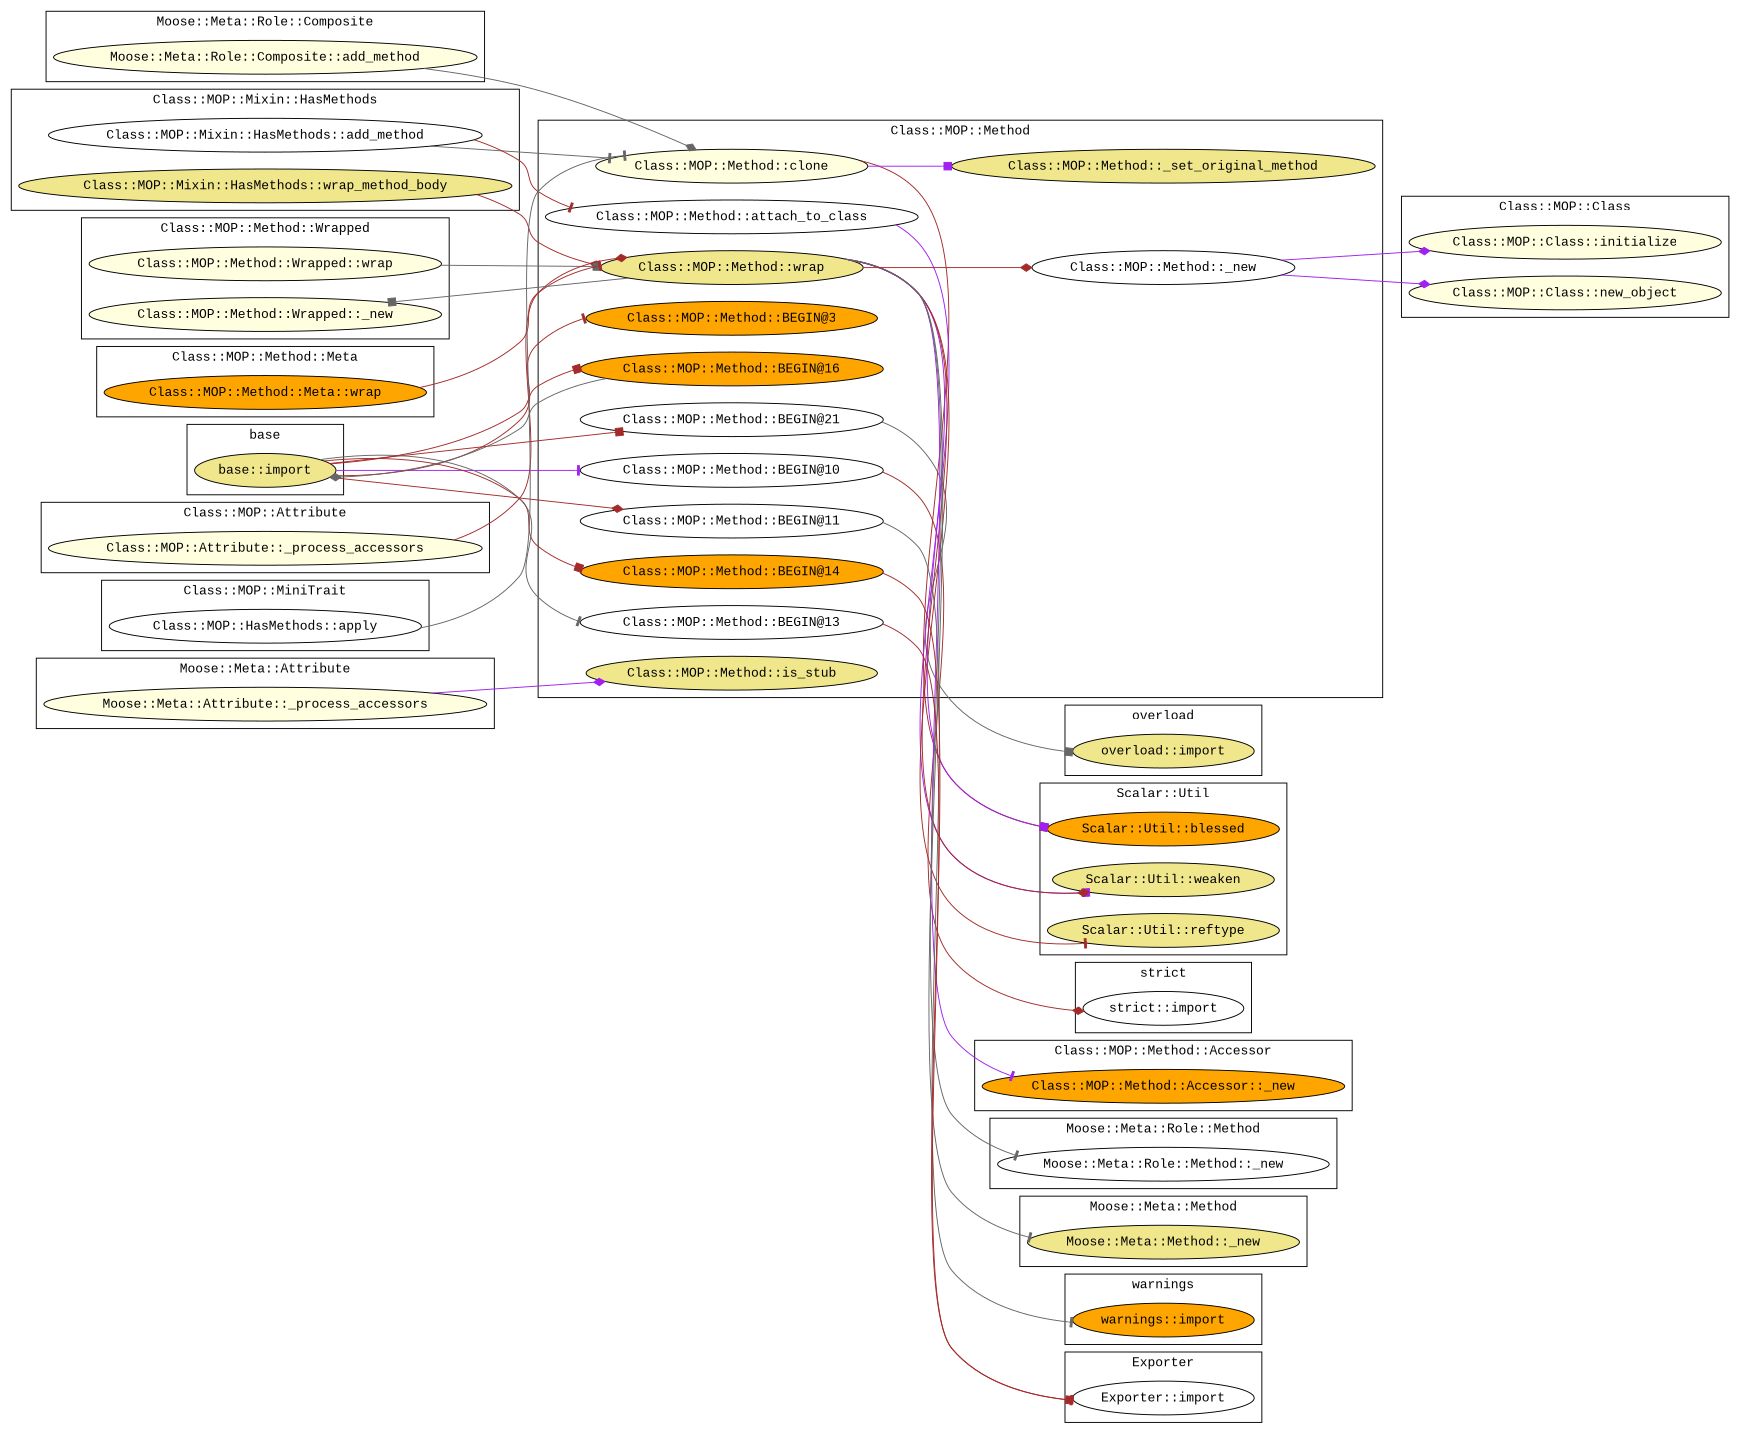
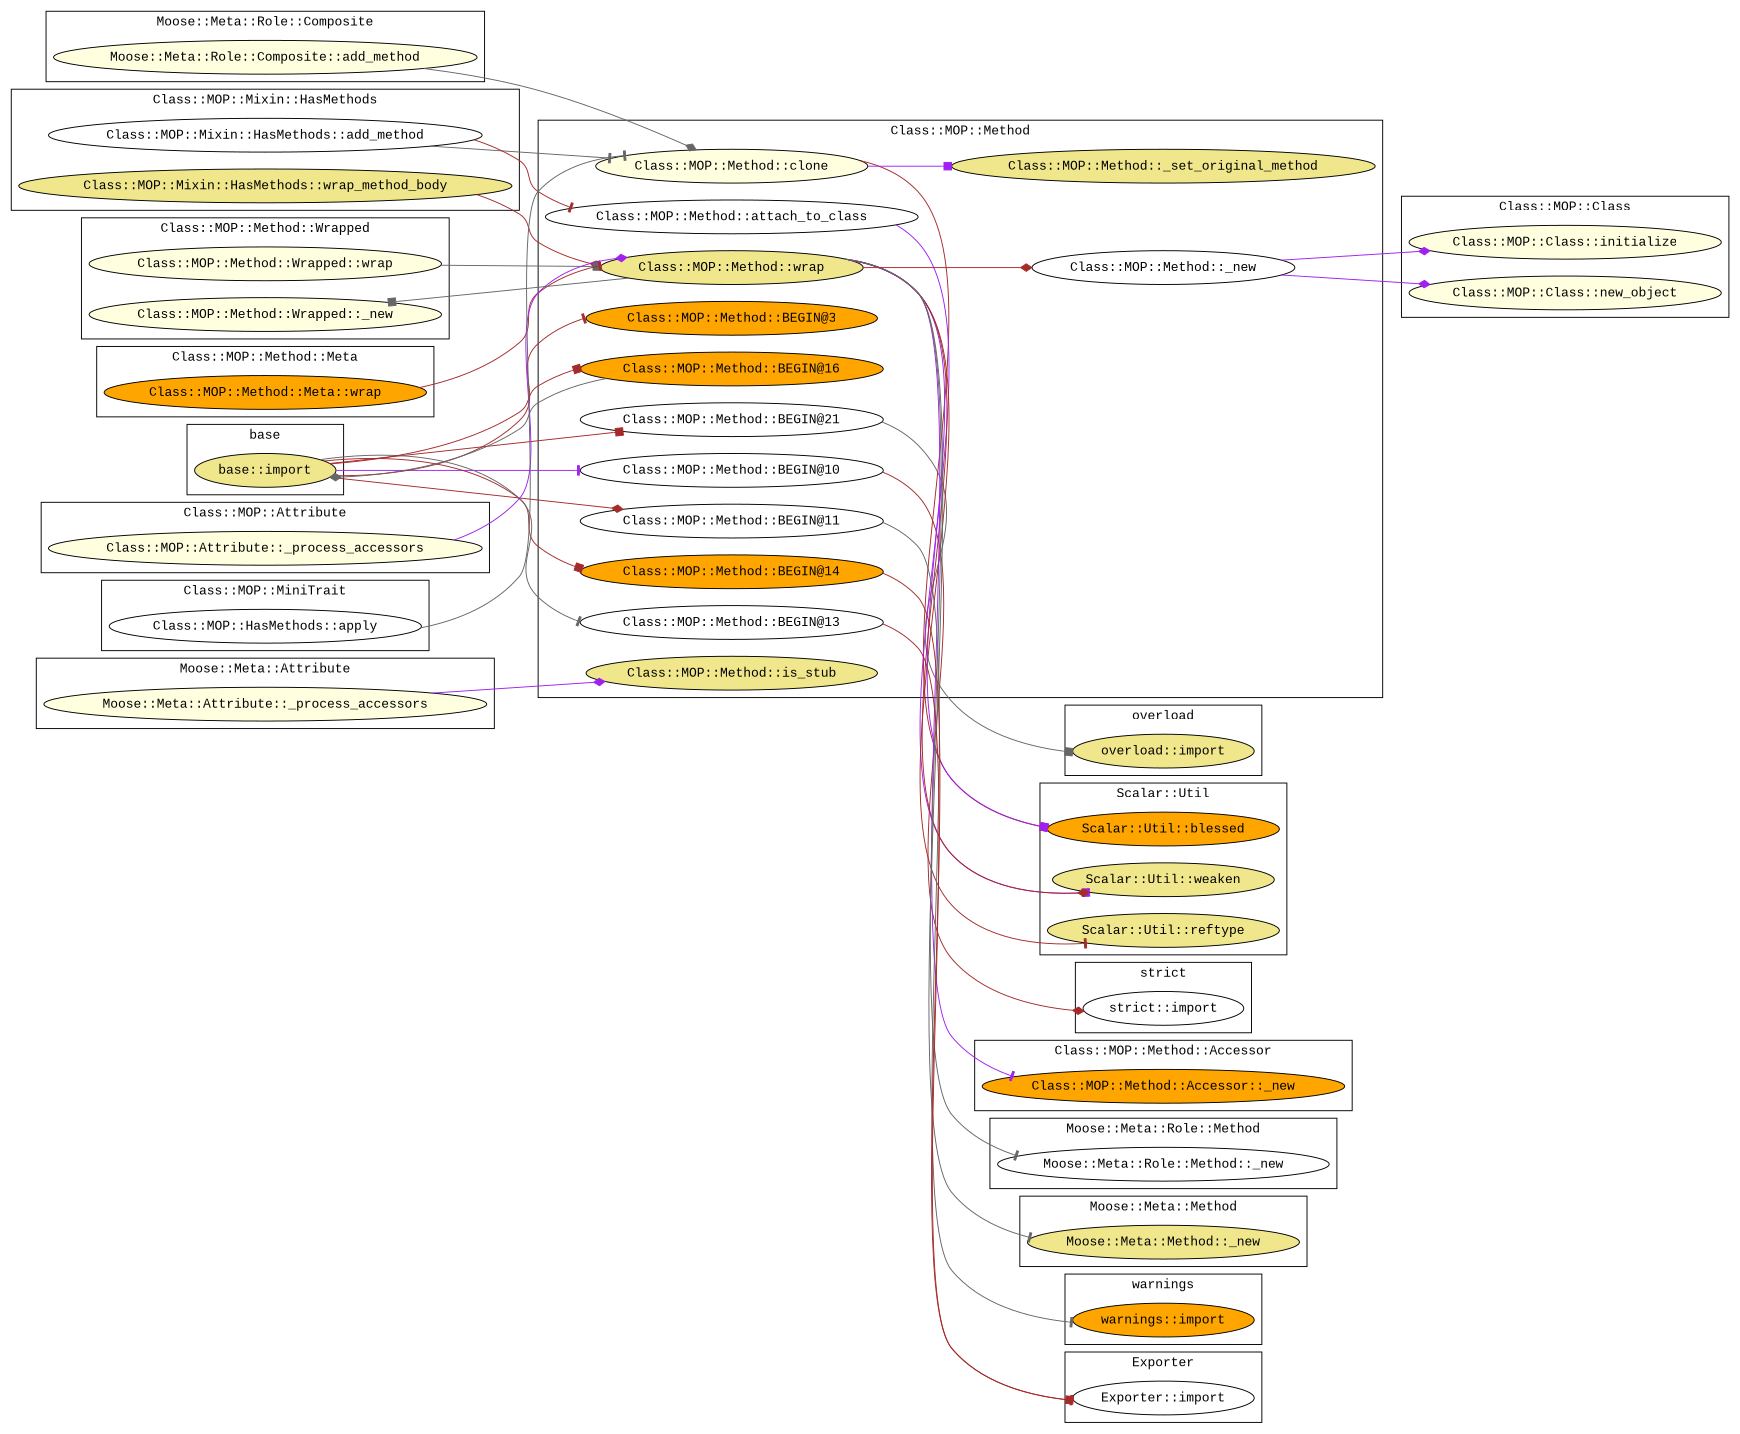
(528, 392) -> (528, 392)
